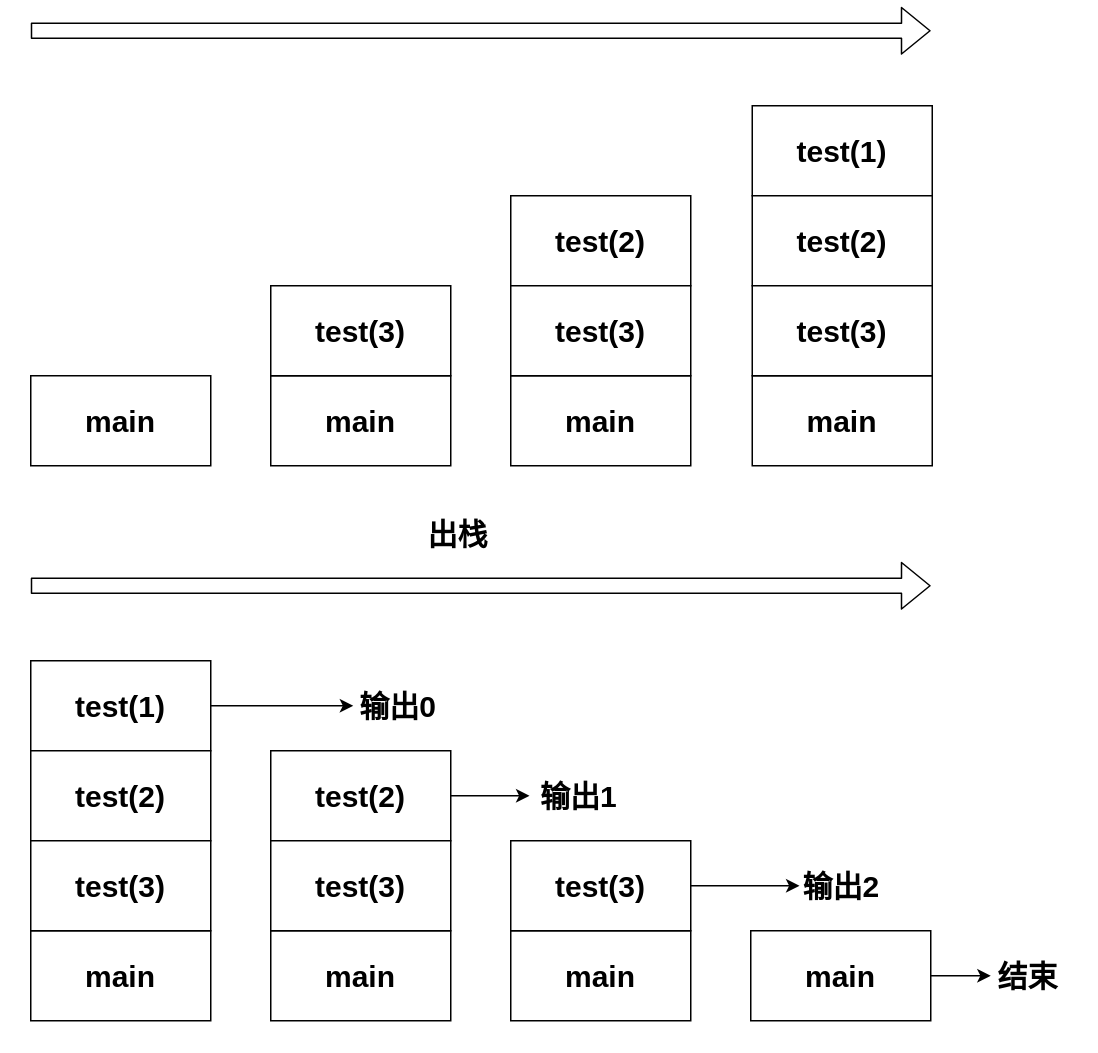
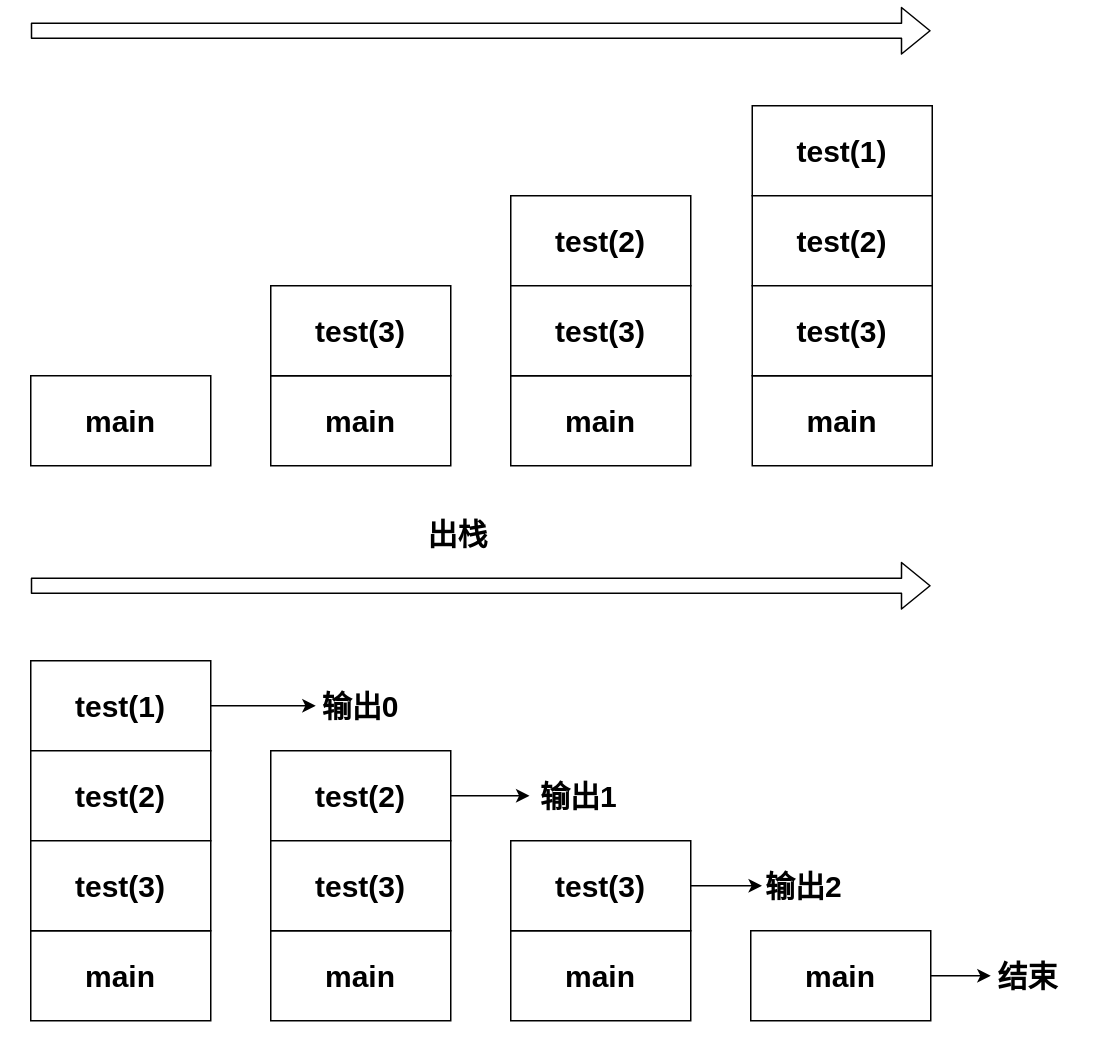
(398, 706) -> (361, 706)
(841, 886) -> (803, 886)
